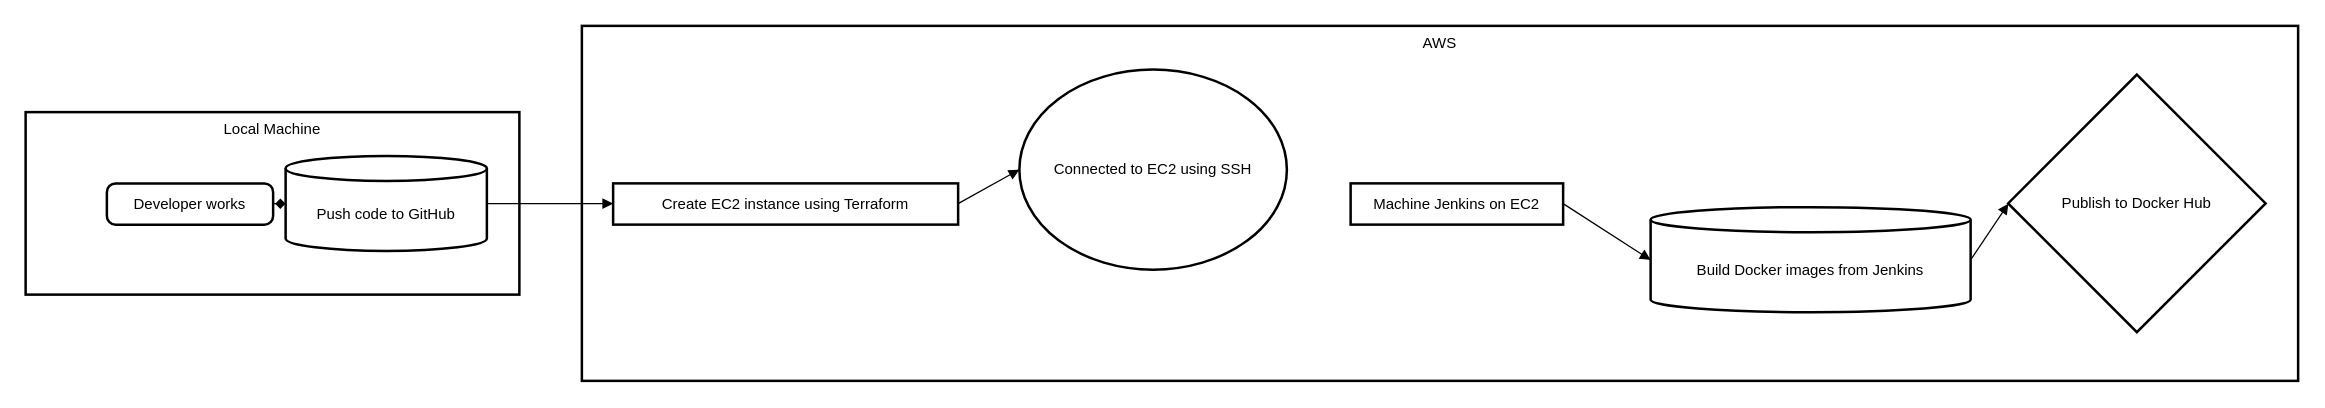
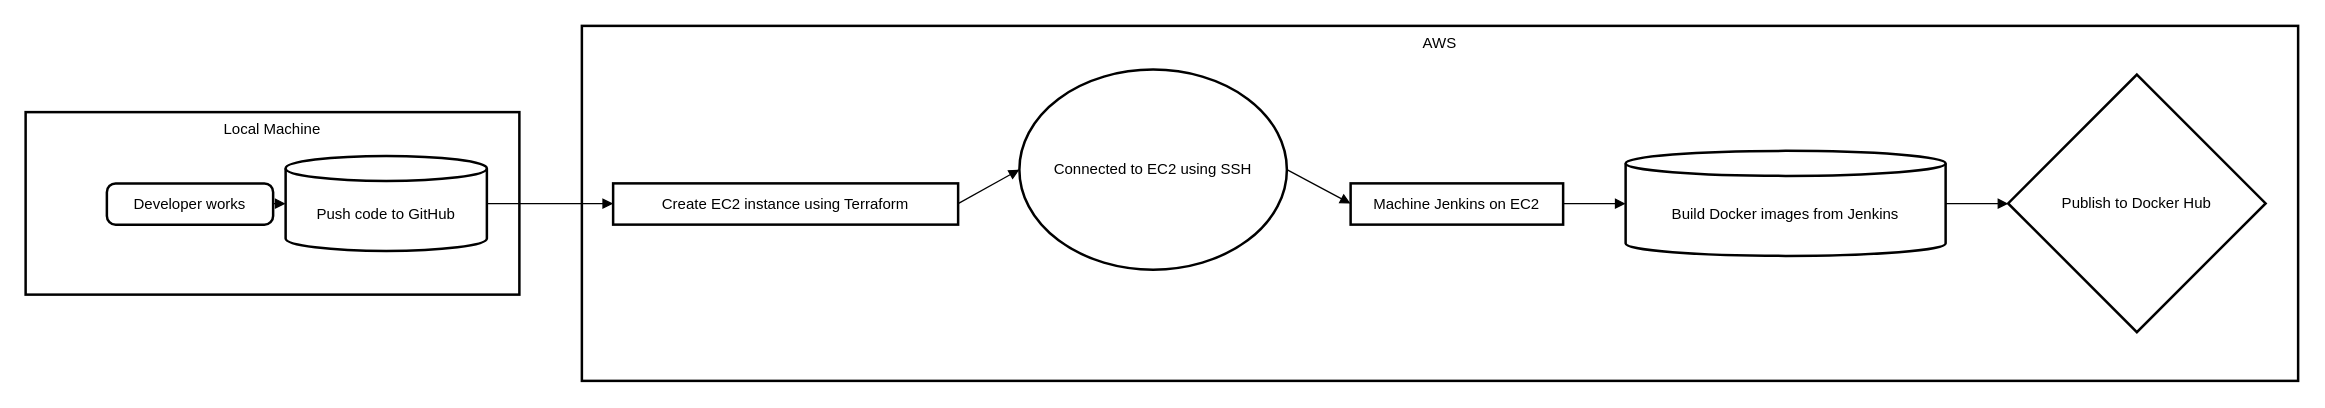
none -> (1315, 184)
(274, 203) -> (274, 203)
(1811, 259) -> (1786, 203)
